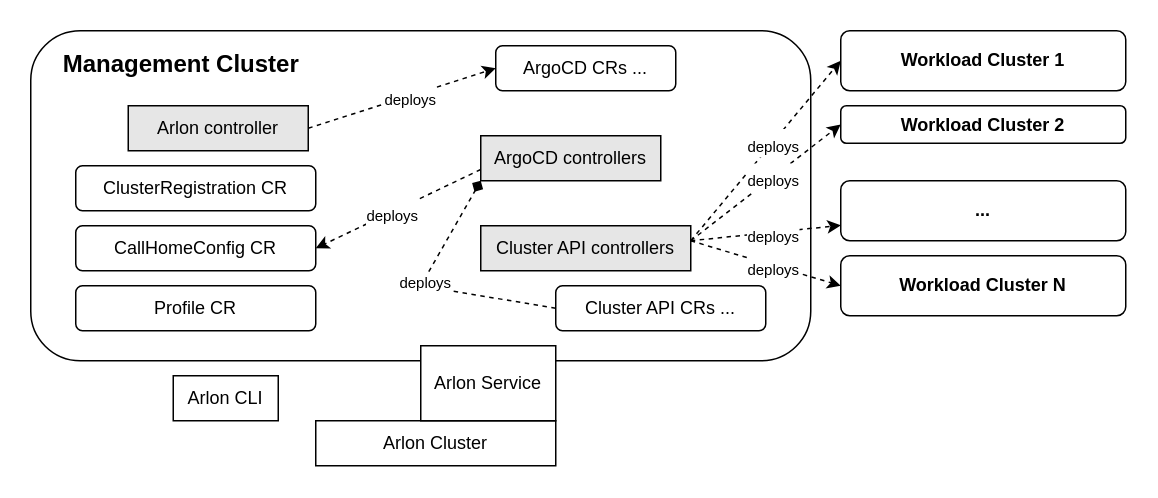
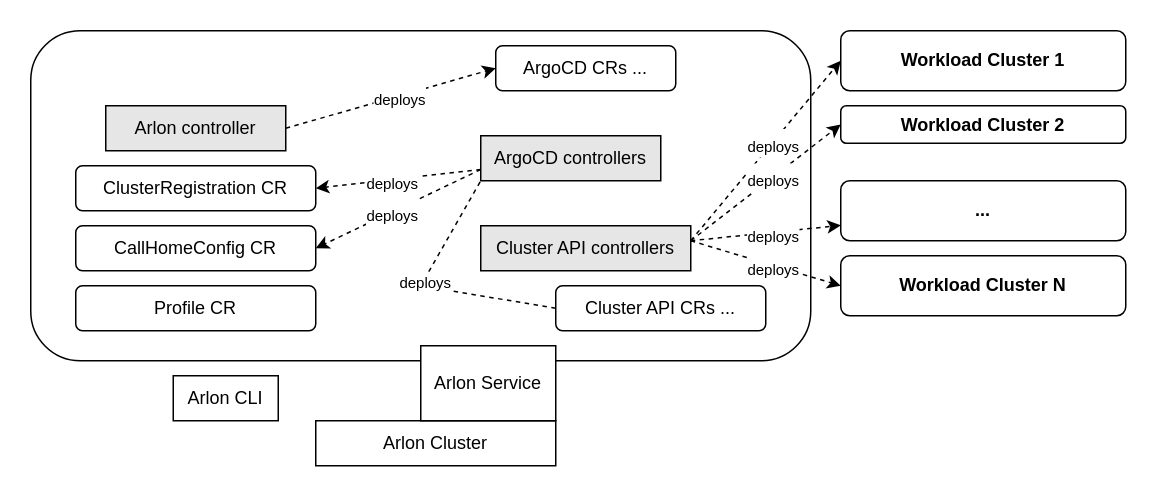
(181, 61) -> none
(218, 128) -> (196, 128)
none -> (363, 183)
(475, 192) -> (477, 187)
